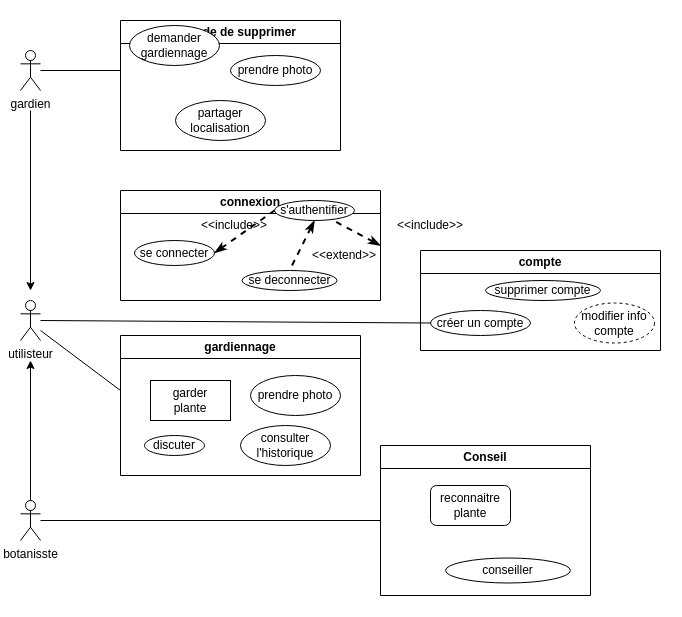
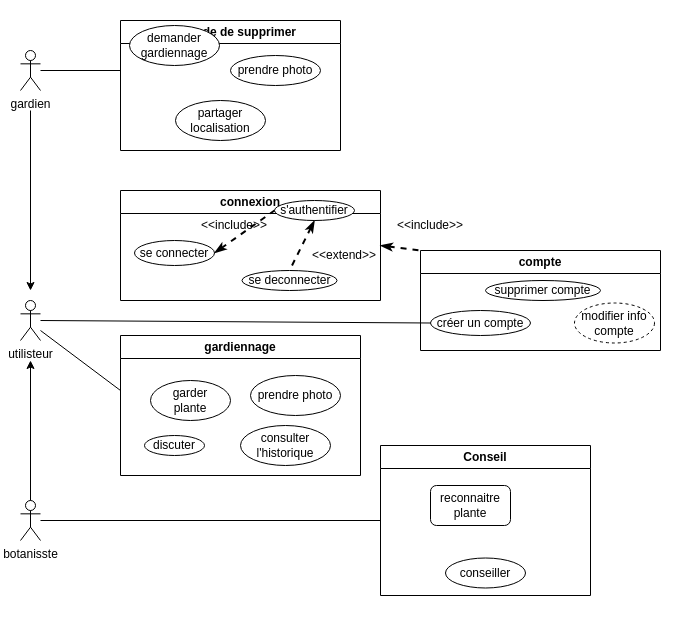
(355, 232) -> (404, 248)
(191, 401) -> (191, 401)
(508, 571) -> (486, 573)
